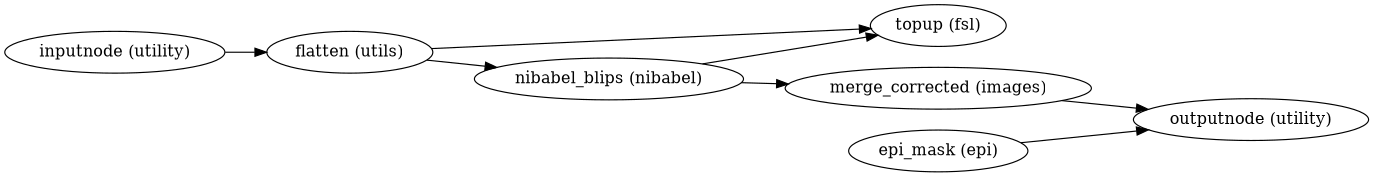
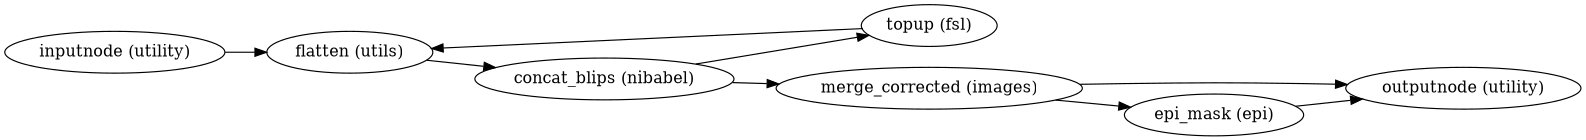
(645, 39) -> (653, 38)
(609, 79) -> (604, 79)
none -> (1087, 103)
